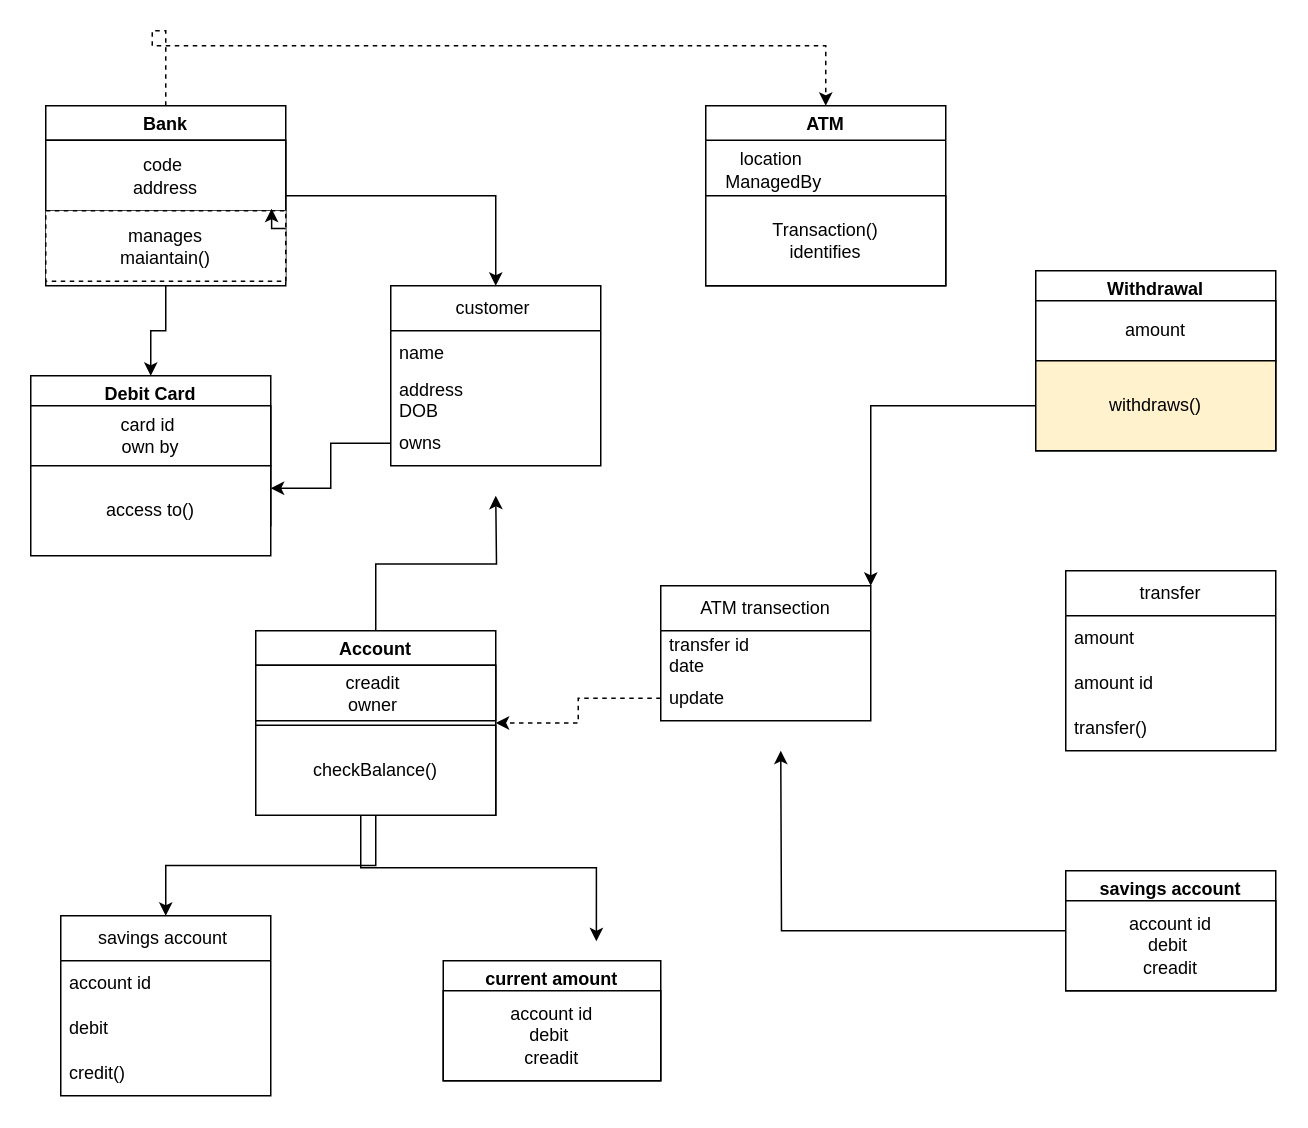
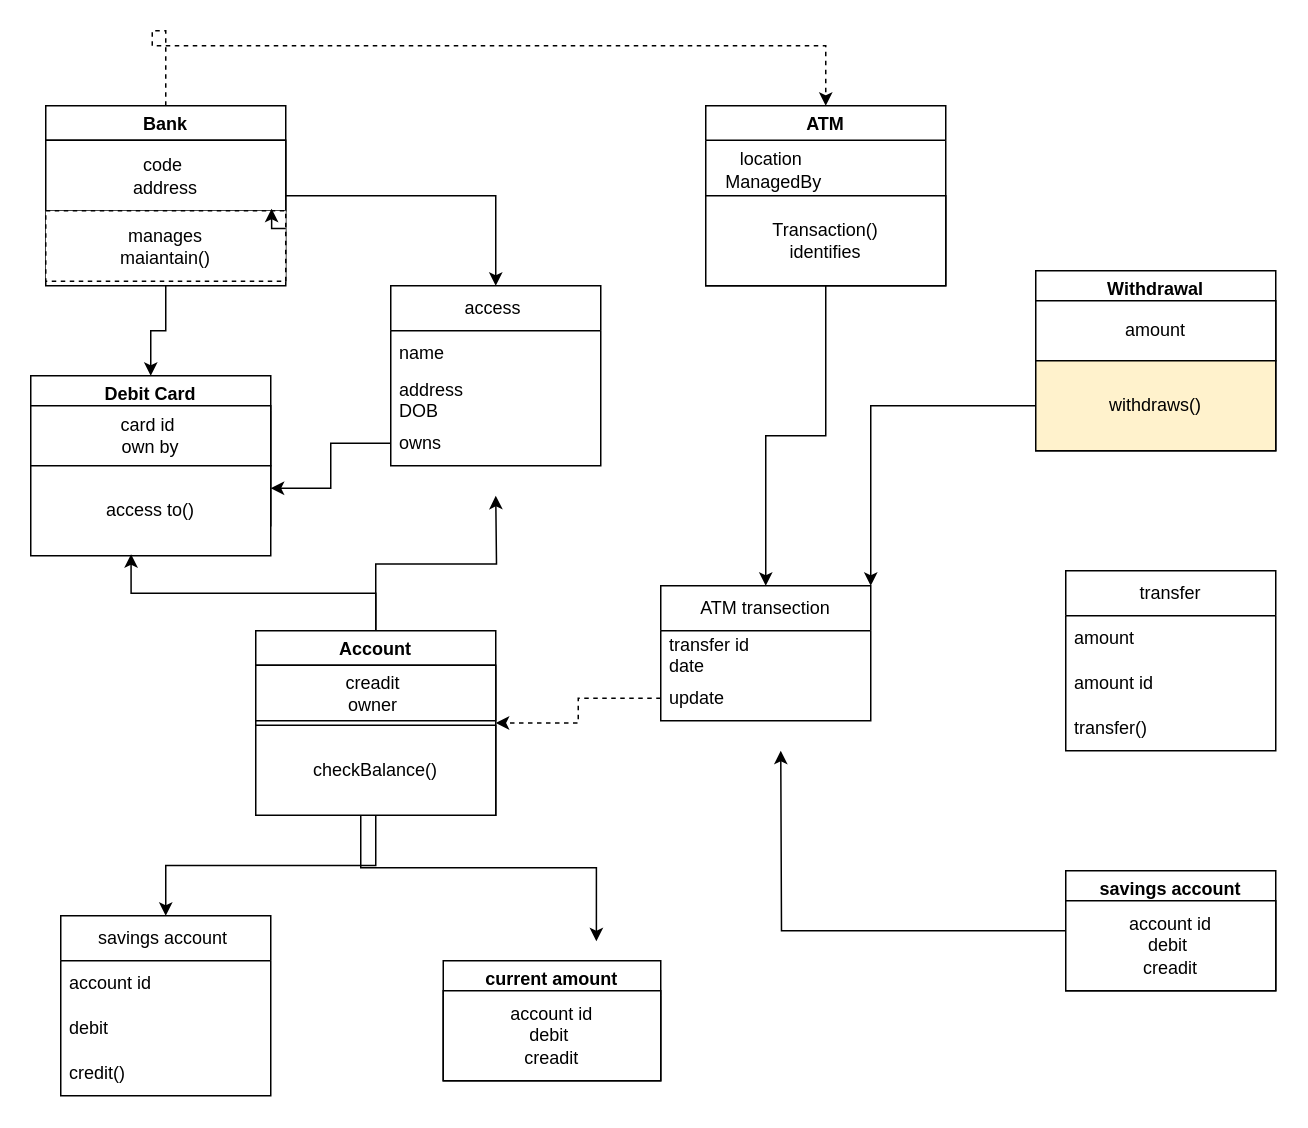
(496, 308) -> (496, 308)
none -> (800, 436)
none -> (237, 593)
